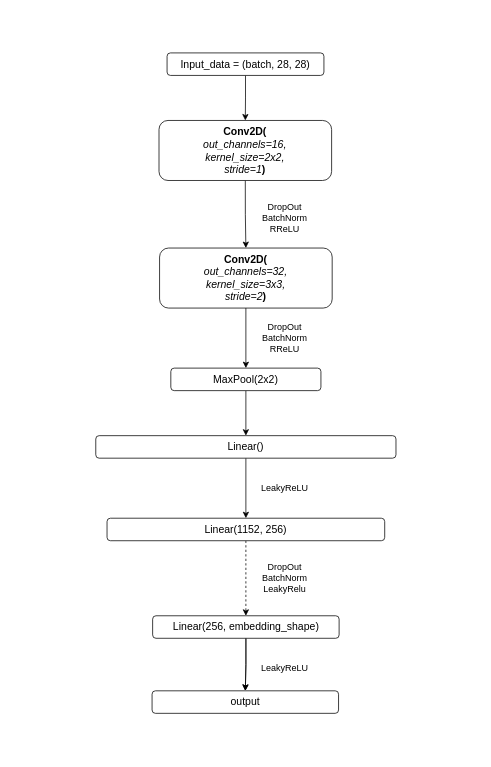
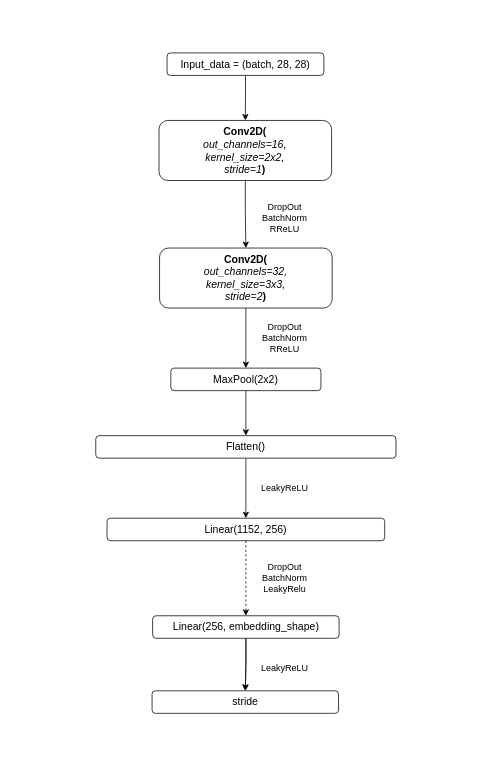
(246, 447) -> (246, 447)
(245, 702) -> (245, 702)
